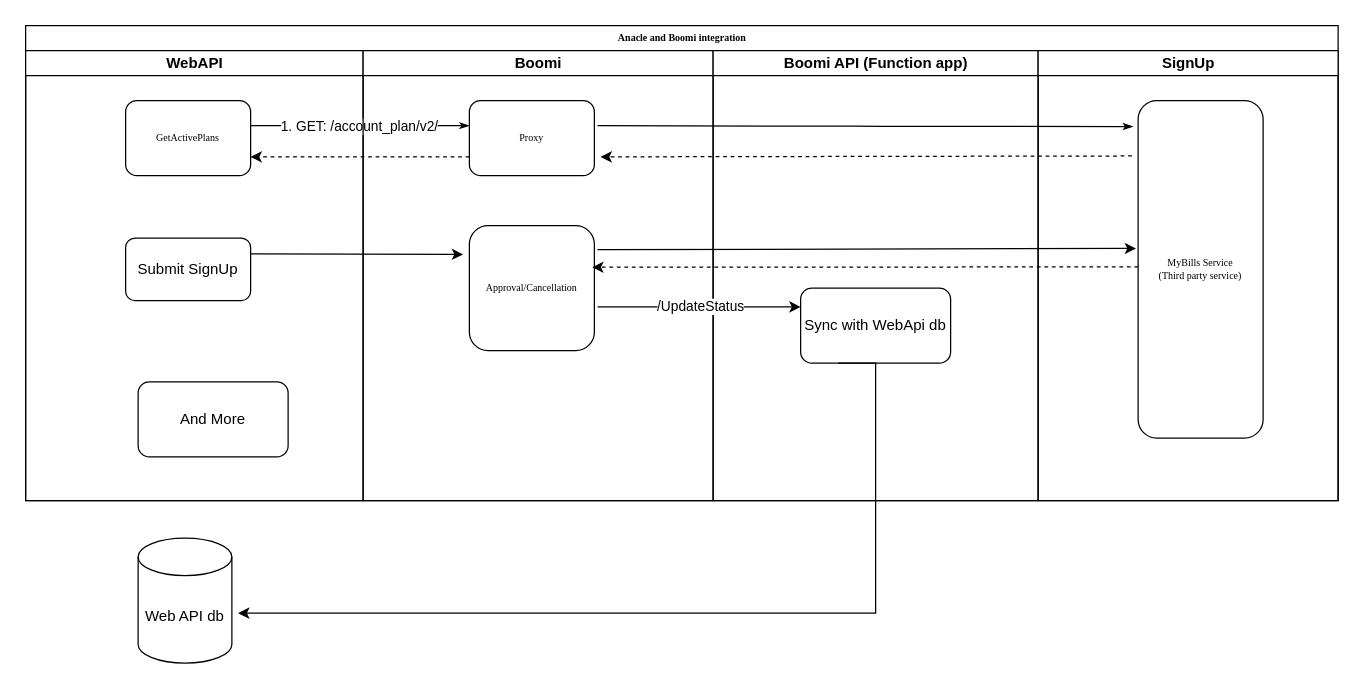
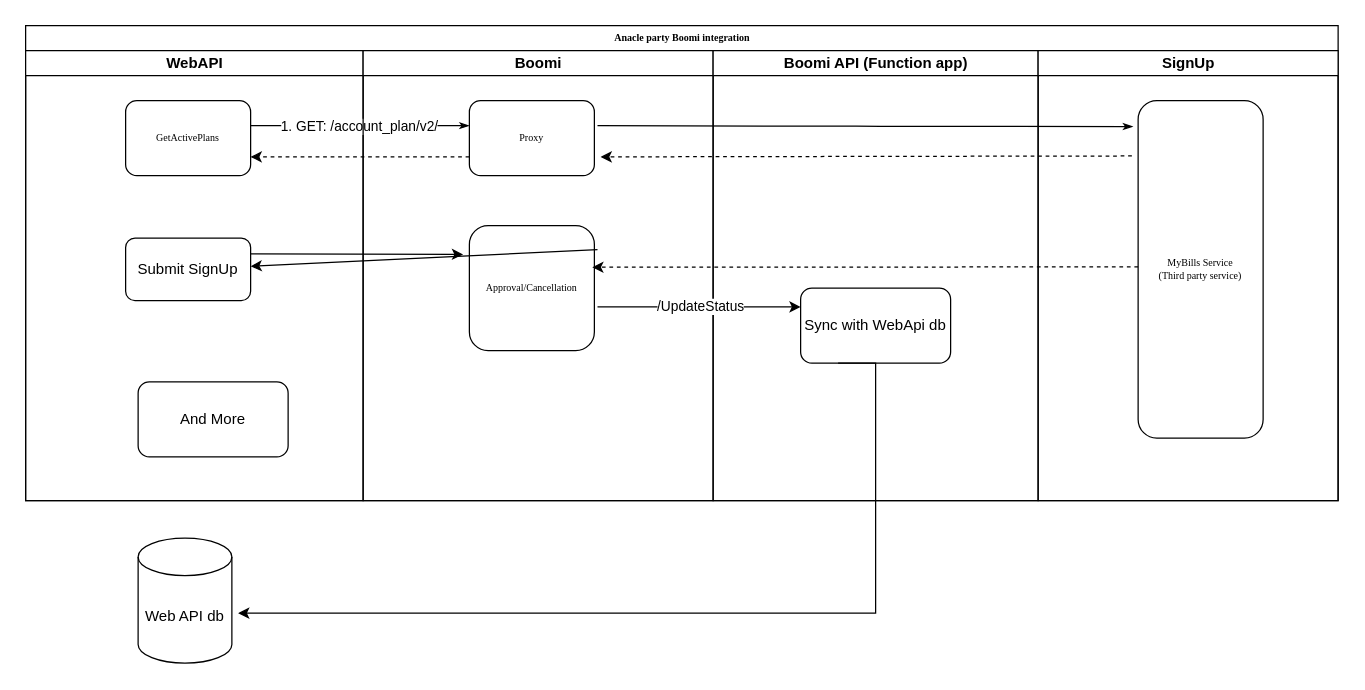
(683, 38) -> (683, 38)
(863, 249) -> (429, 258)
